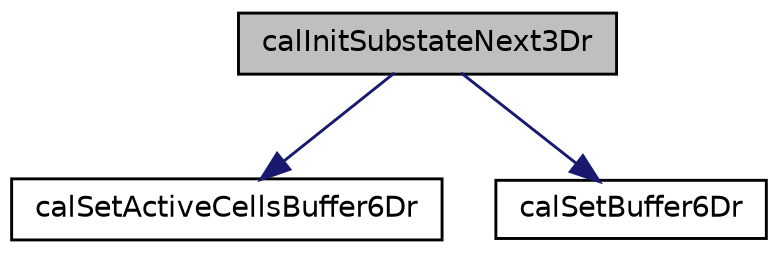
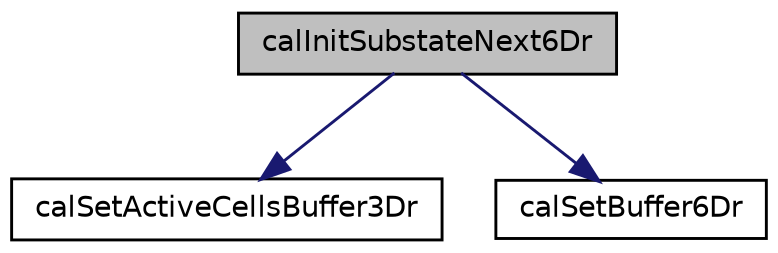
(428, 44) -> (428, 44)
(227, 209) -> (227, 209)
